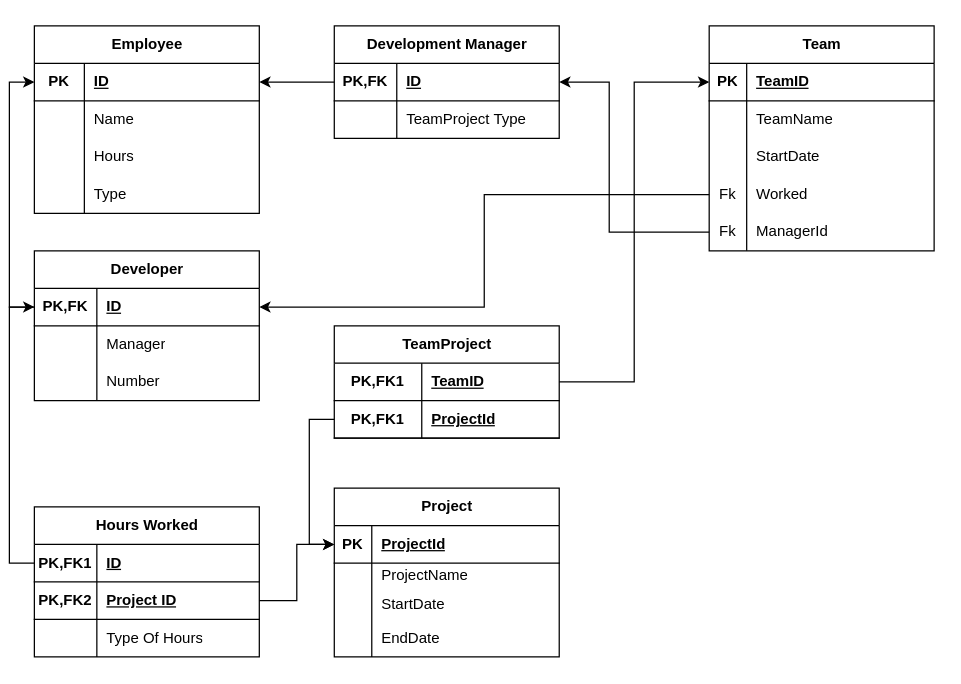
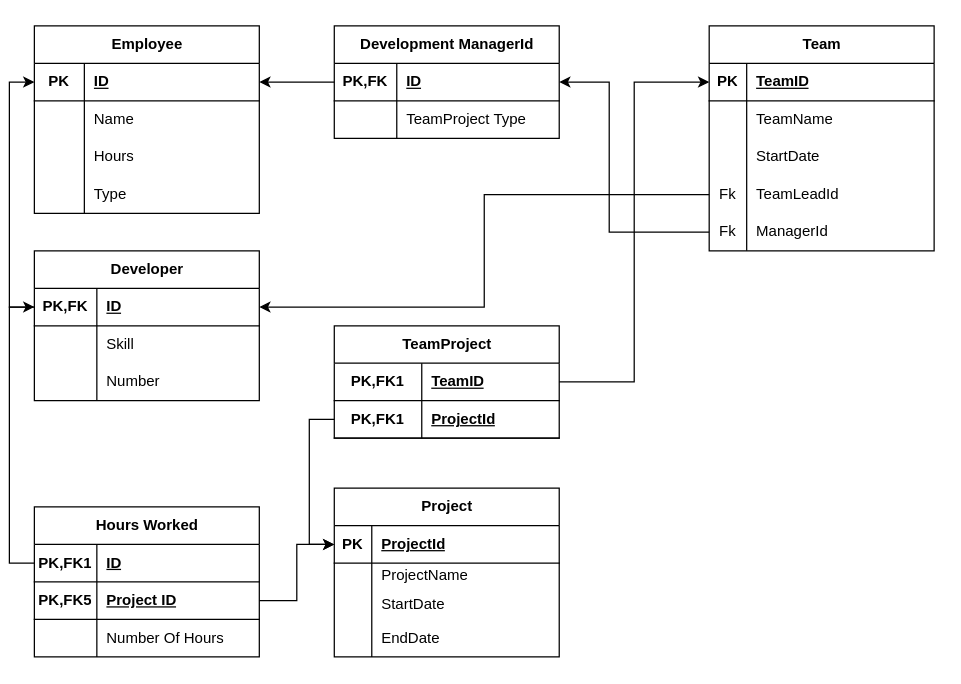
(448, 44) -> (448, 44)
(782, 194) -> (799, 194)
(136, 344) -> (122, 344)
(66, 601) -> (66, 601)
(158, 638) -> (166, 638)
